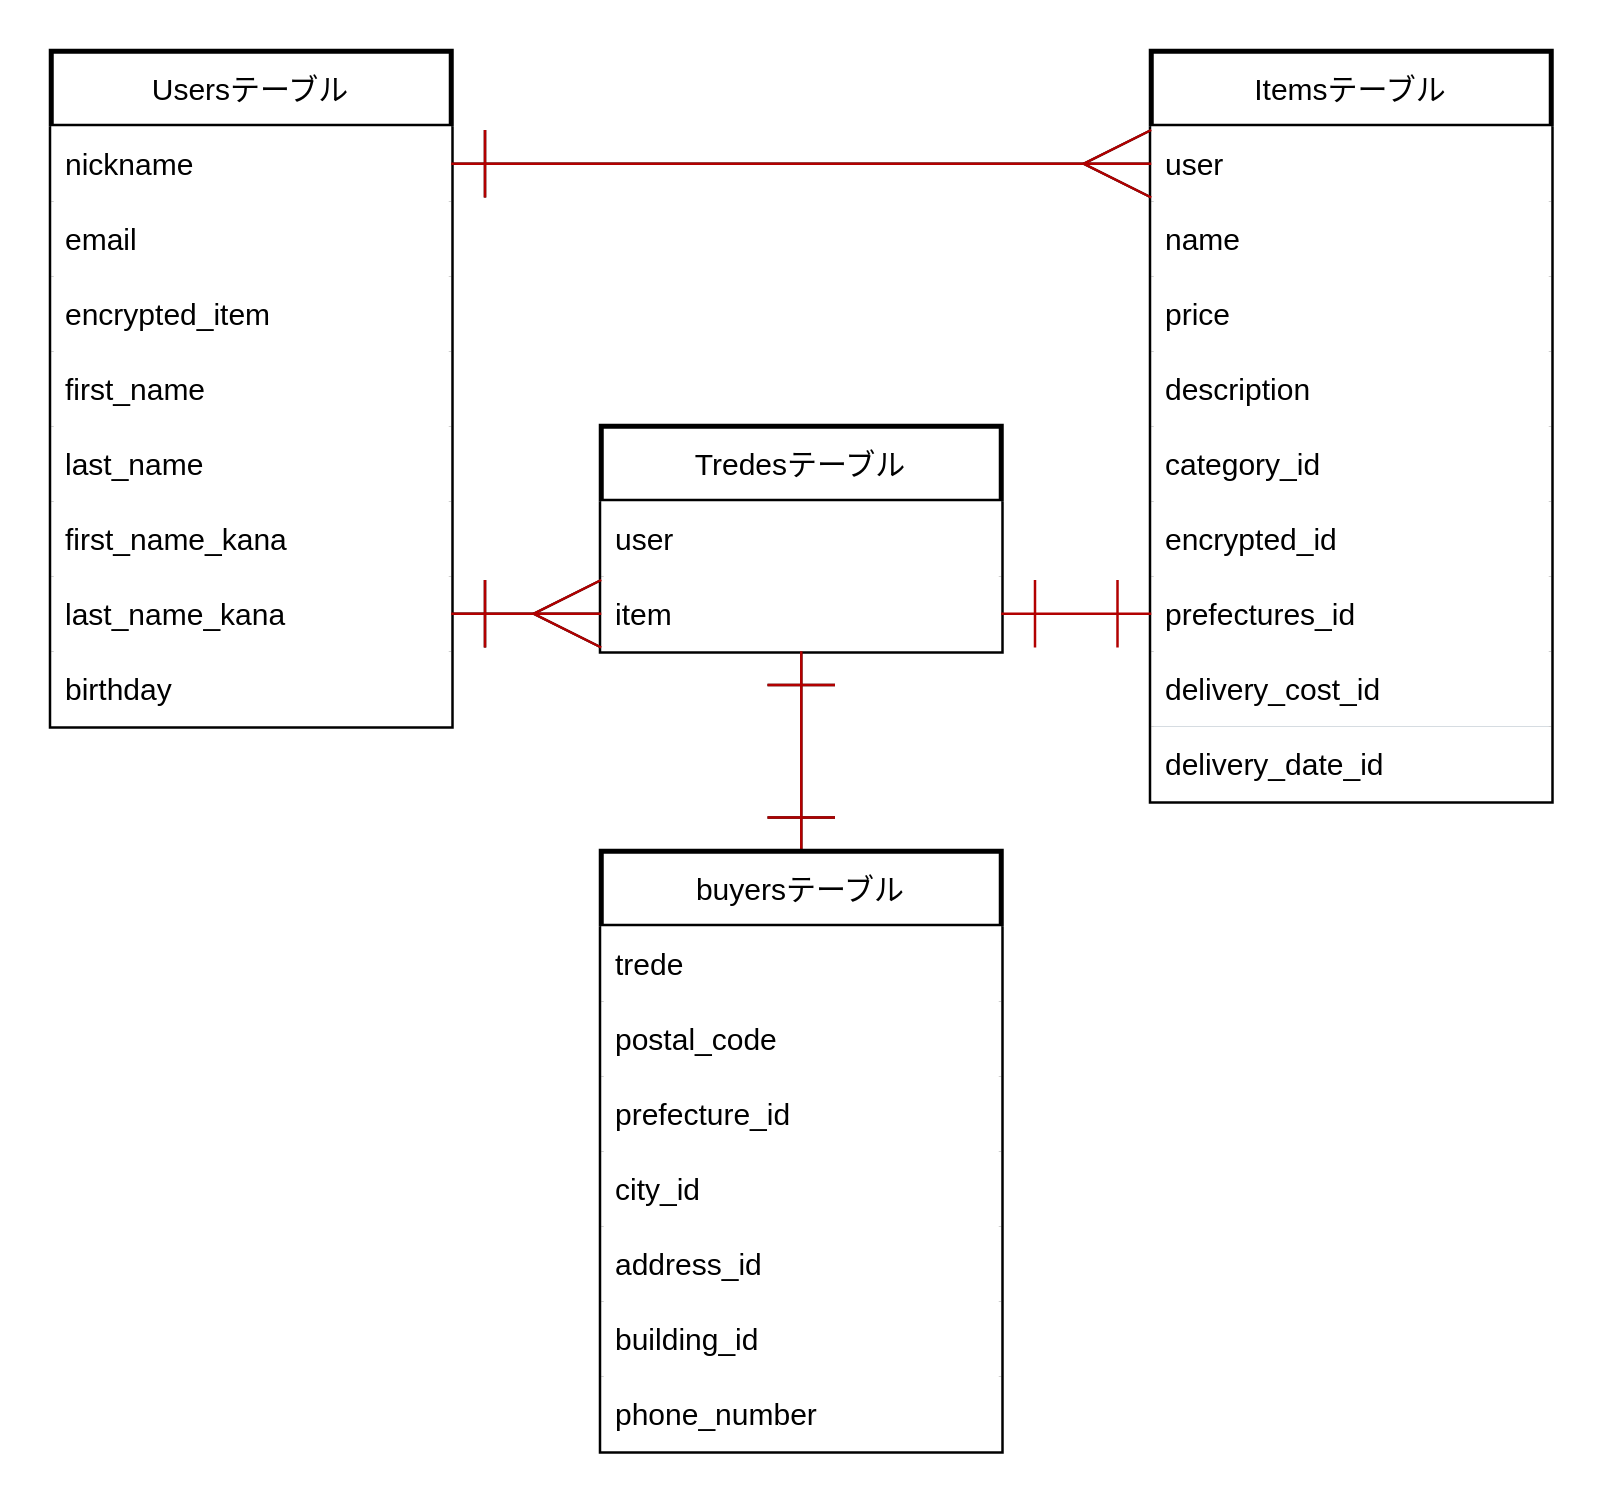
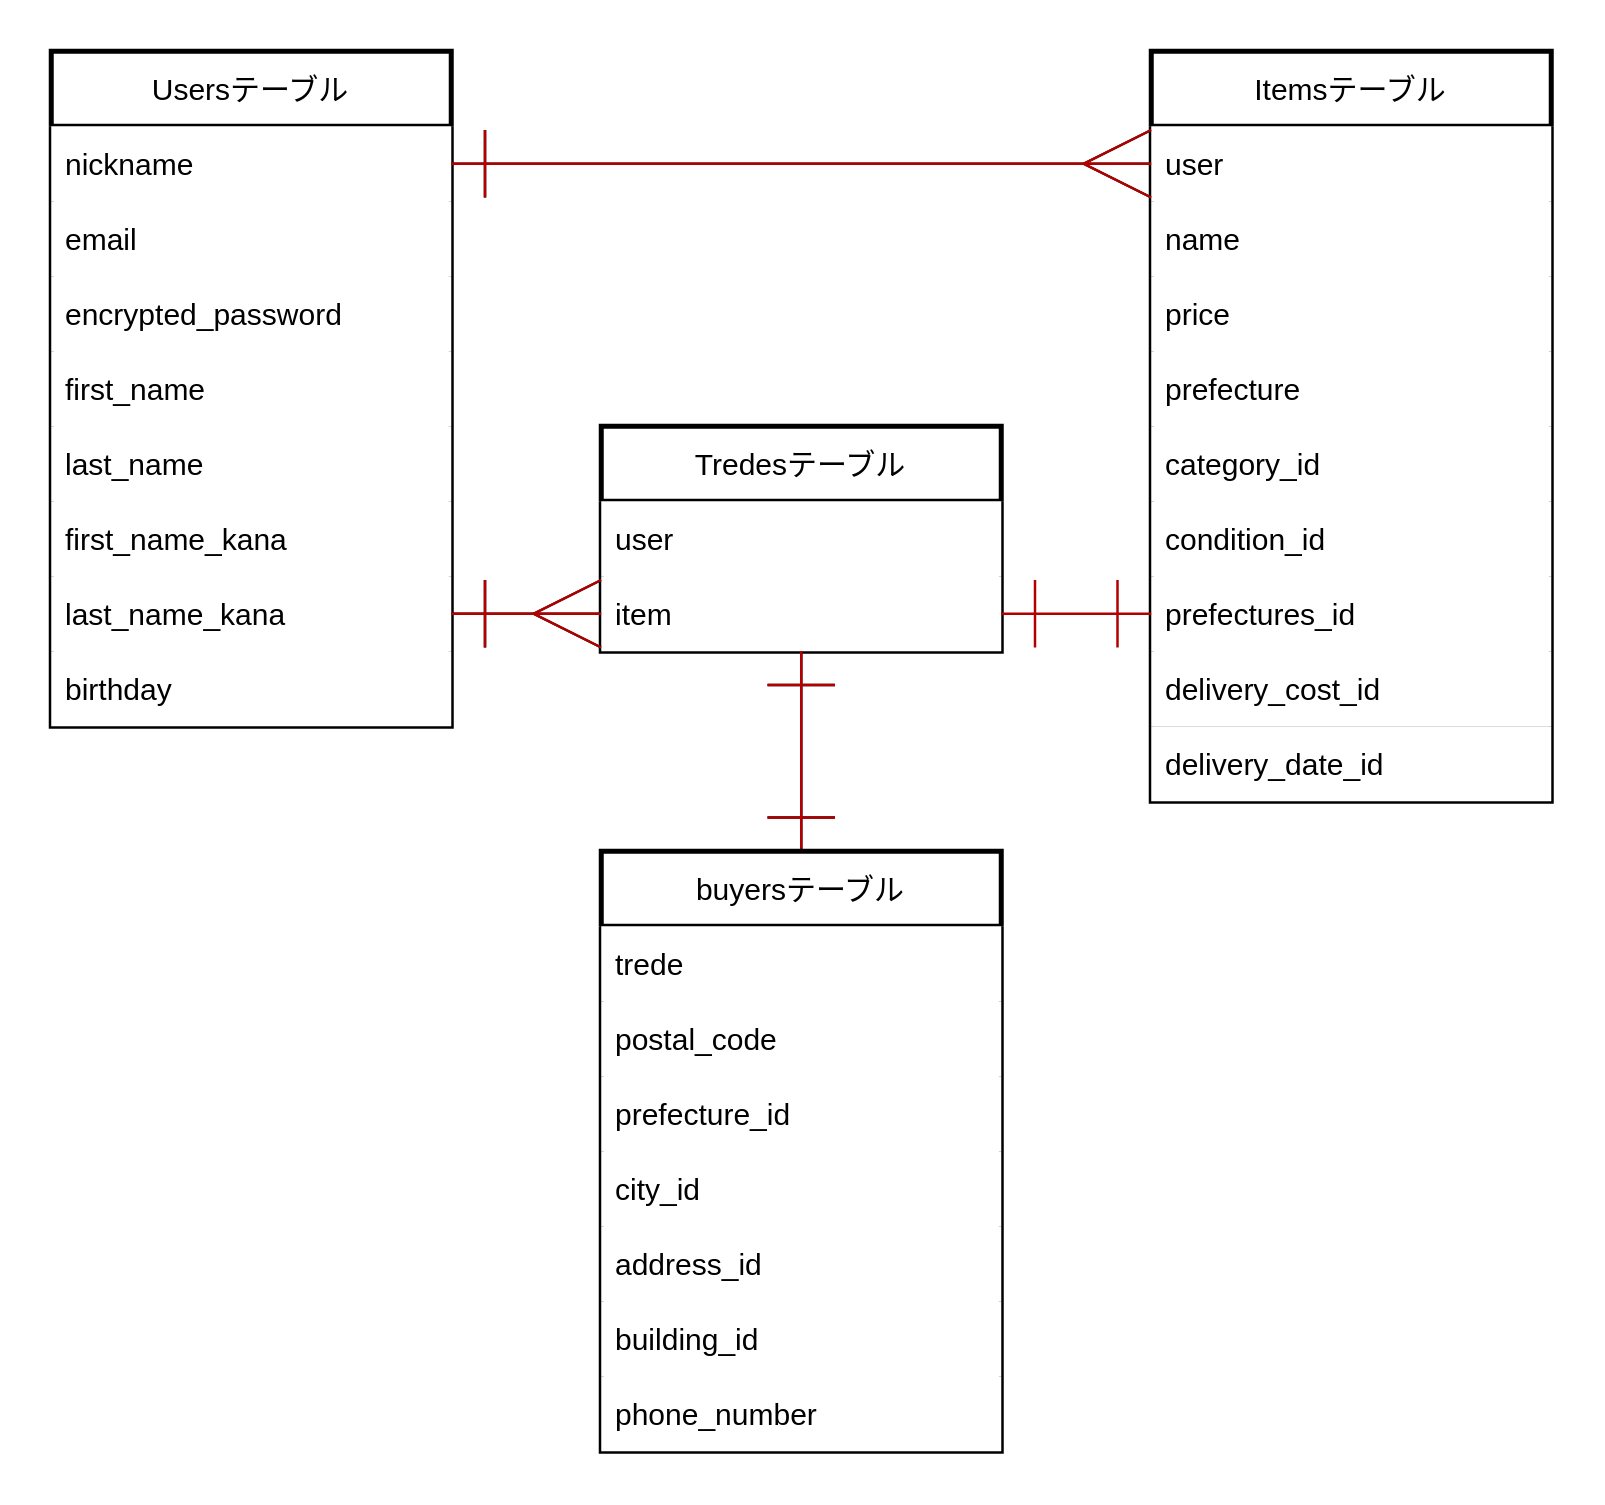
(179, 315) -> (216, 315)
(1250, 390) -> (1249, 390)
(1262, 540) -> (1254, 540)
